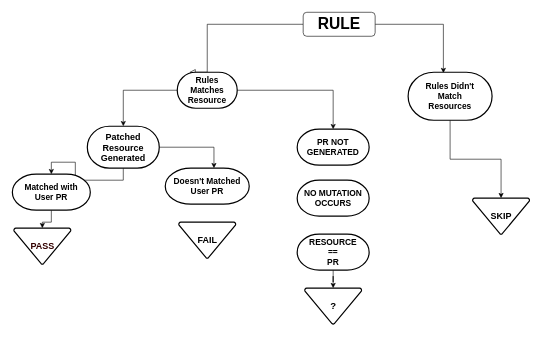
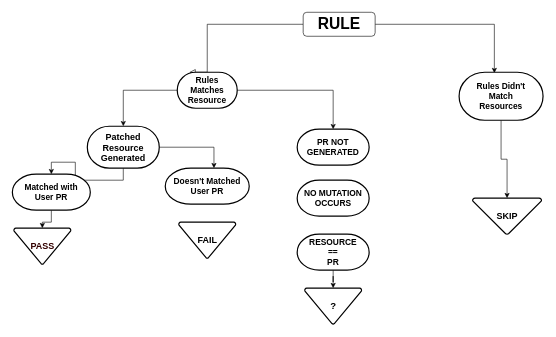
(450, 96) -> (501, 96)
(501, 216) -> (507, 216)
